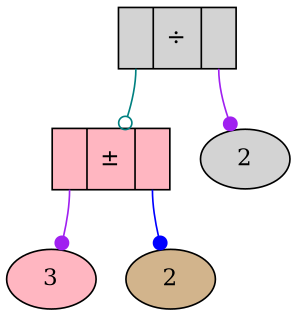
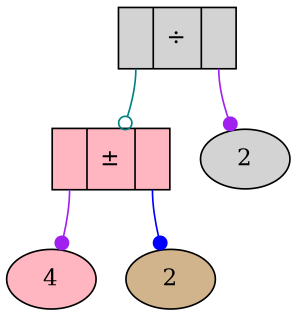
(51, 279) -> (51, 279)
